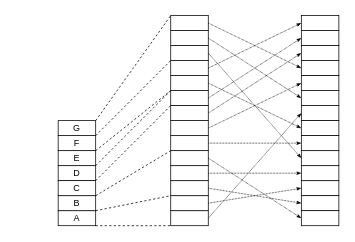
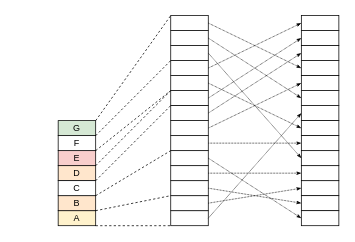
(77, 128) -> (77, 128)
(77, 158) -> (77, 158)
(77, 173) -> (77, 173)
(77, 203) -> (77, 203)
(77, 218) -> (77, 218)
